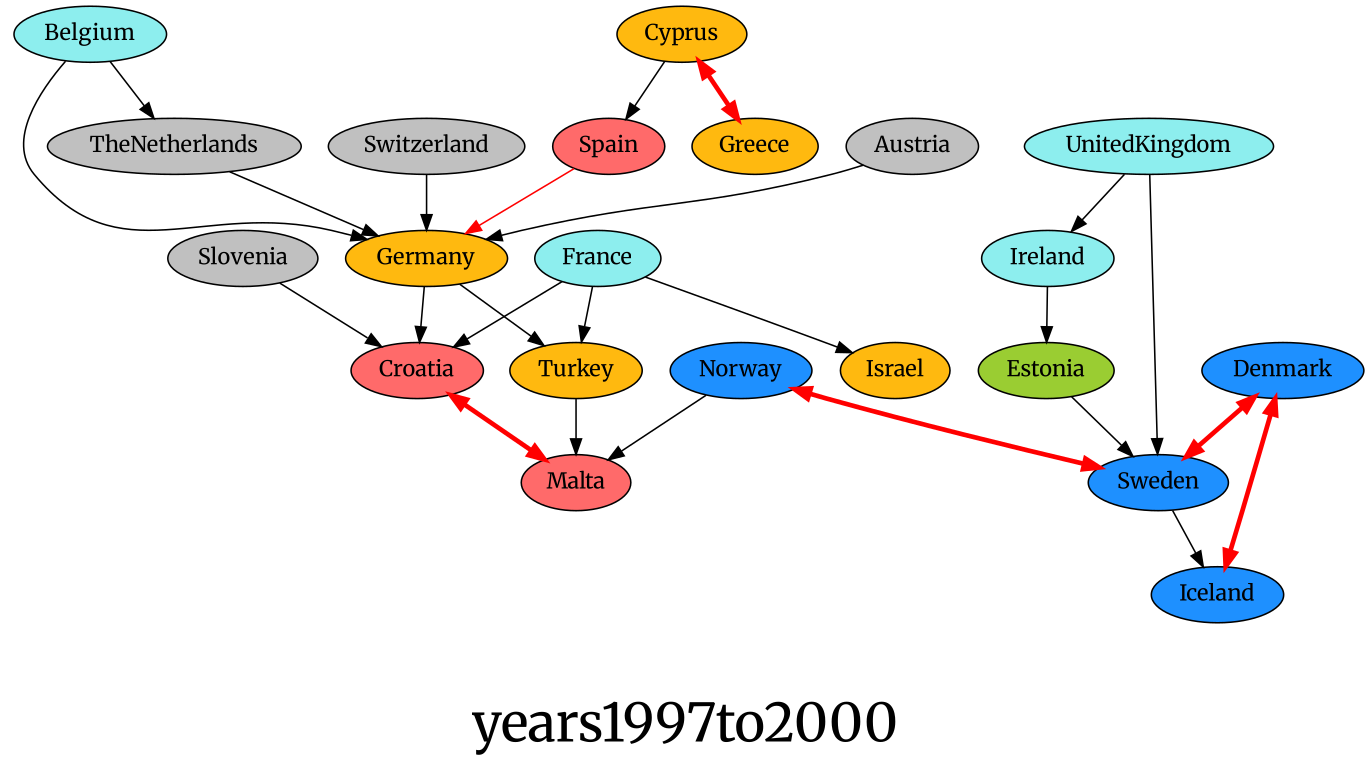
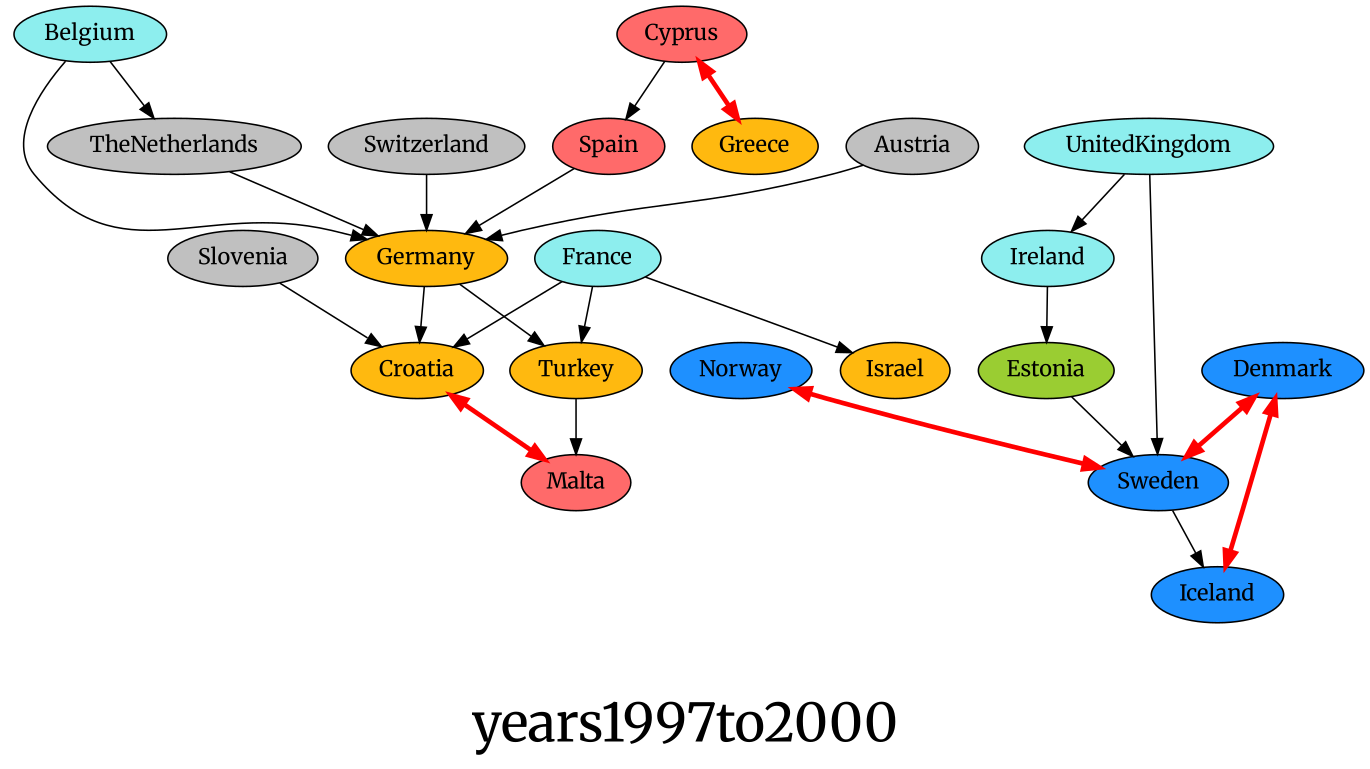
(682, 34) -> (682, 34)
(527, 197) -> (527, 197)
(417, 371) -> (417, 371)
(664, 423) -> none
